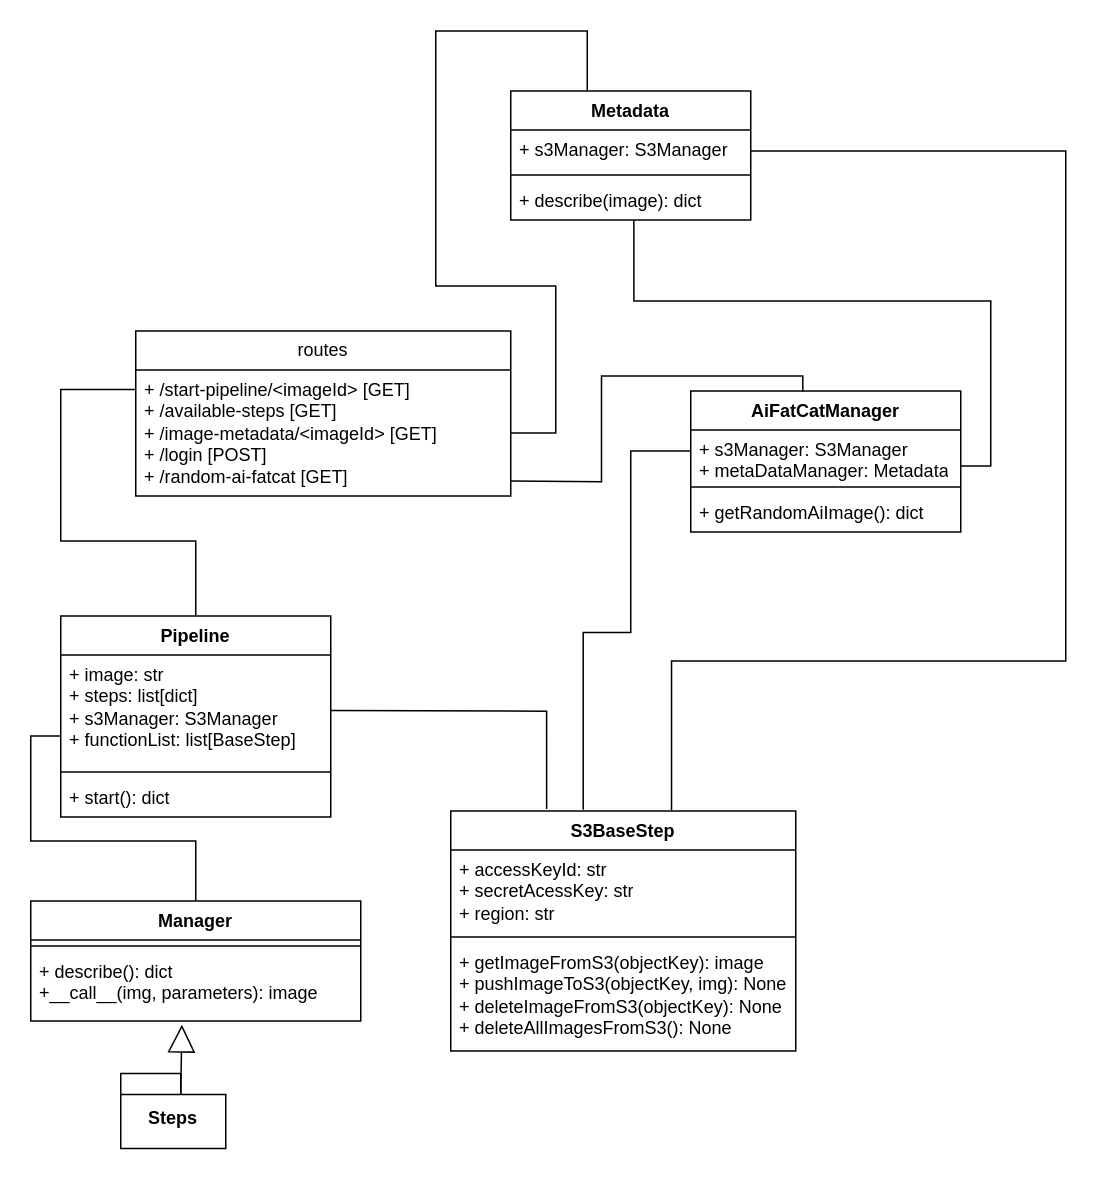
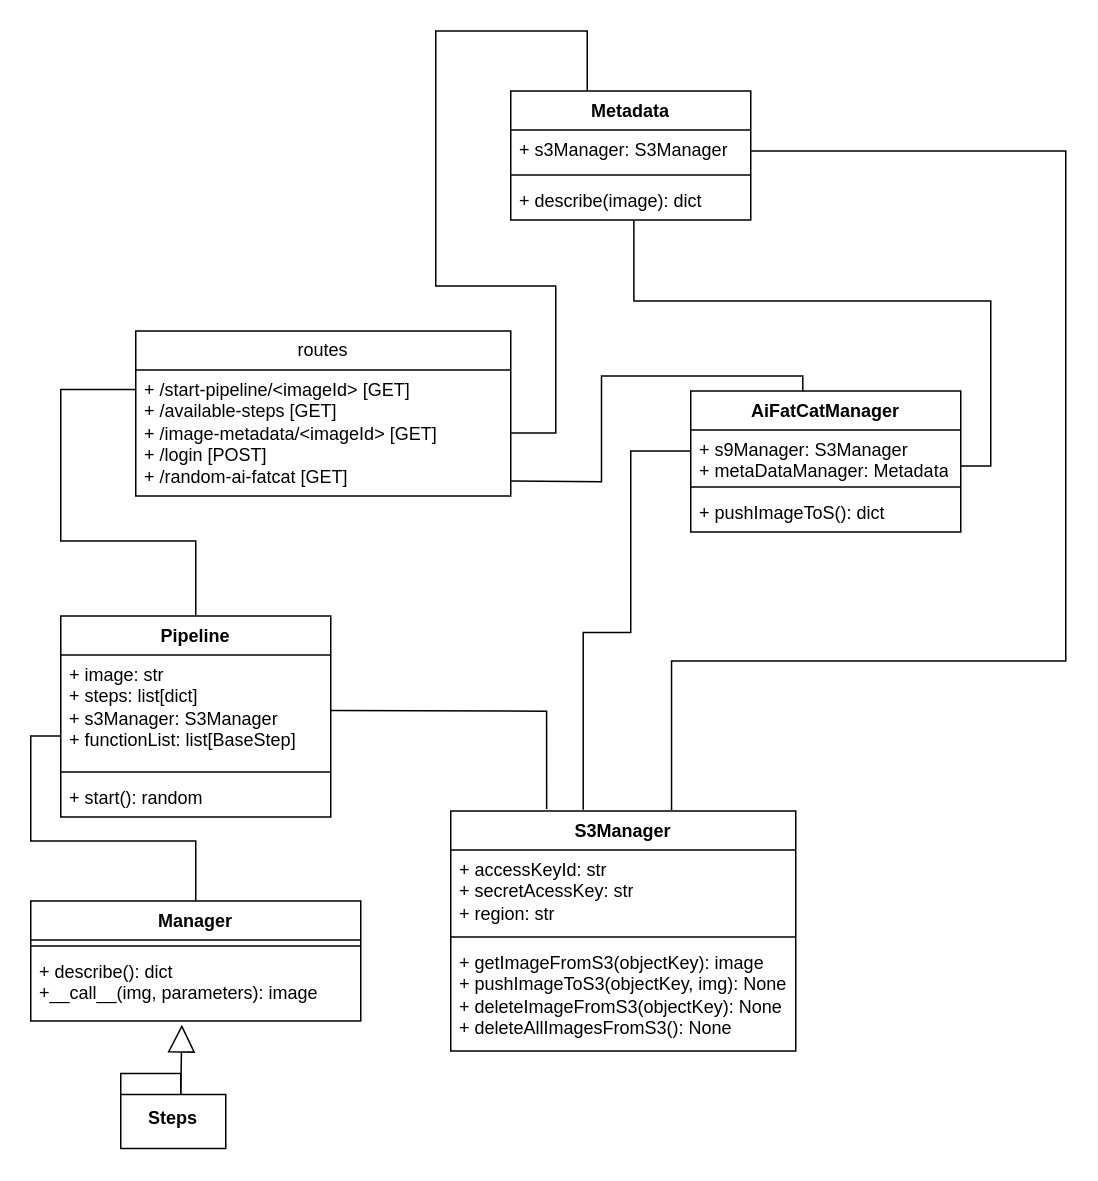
(827, 473) -> (827, 473)
(819, 514) -> (801, 514)
(136, 799) -> (148, 799)
(623, 832) -> (623, 832)
